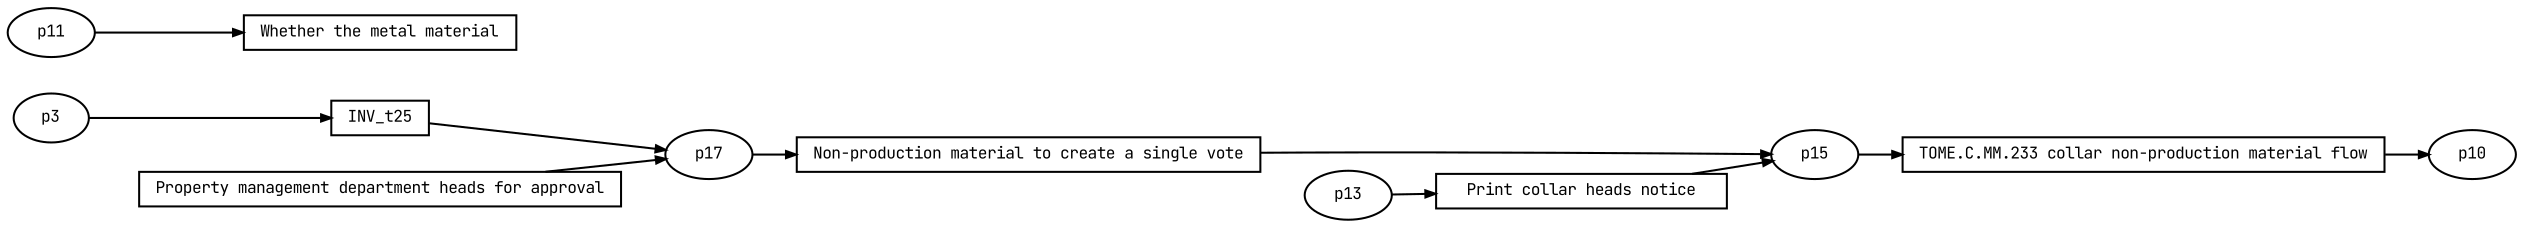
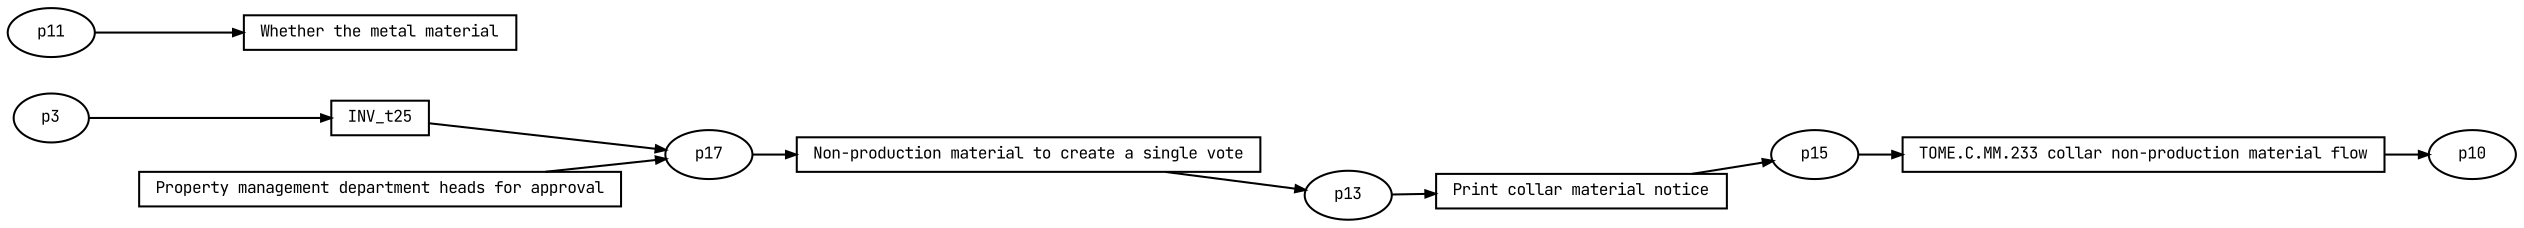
(1511, 153) -> (1230, 180)
(1581, 191) -> (1581, 191)
